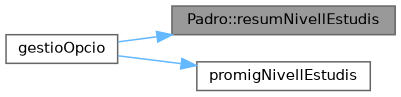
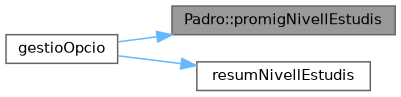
(284, 20) -> (284, 20)
(284, 76) -> (284, 76)
